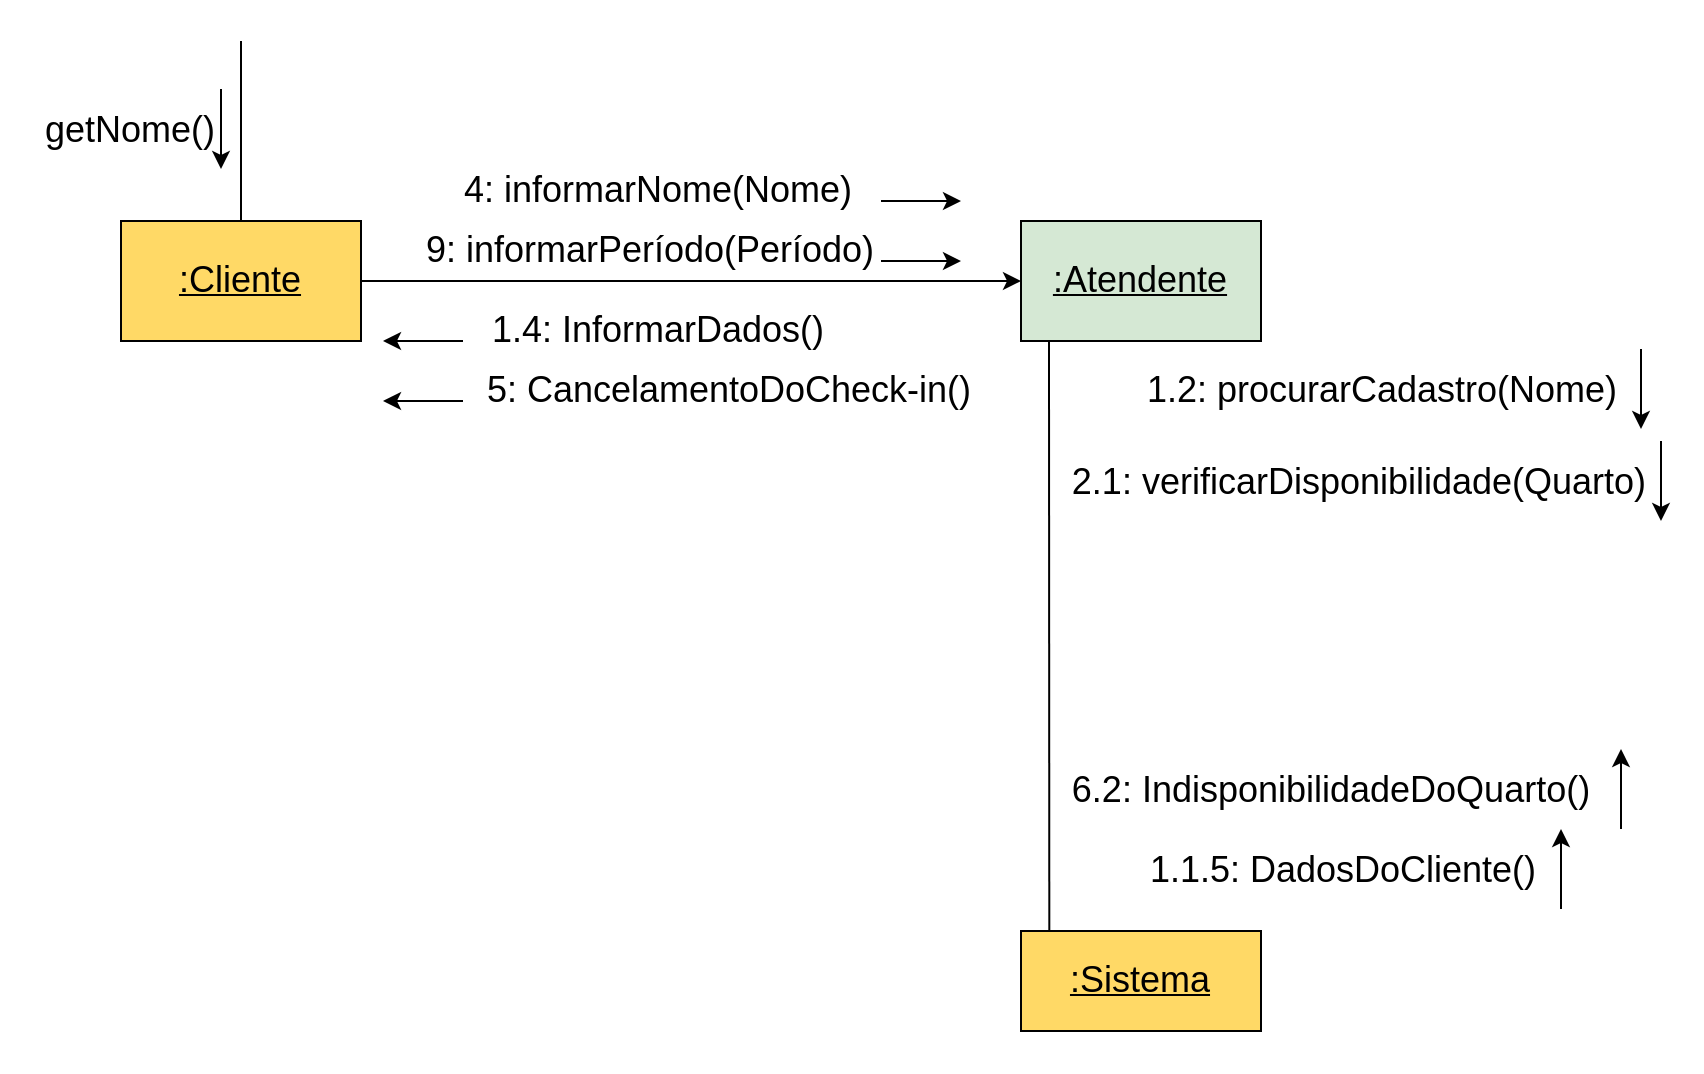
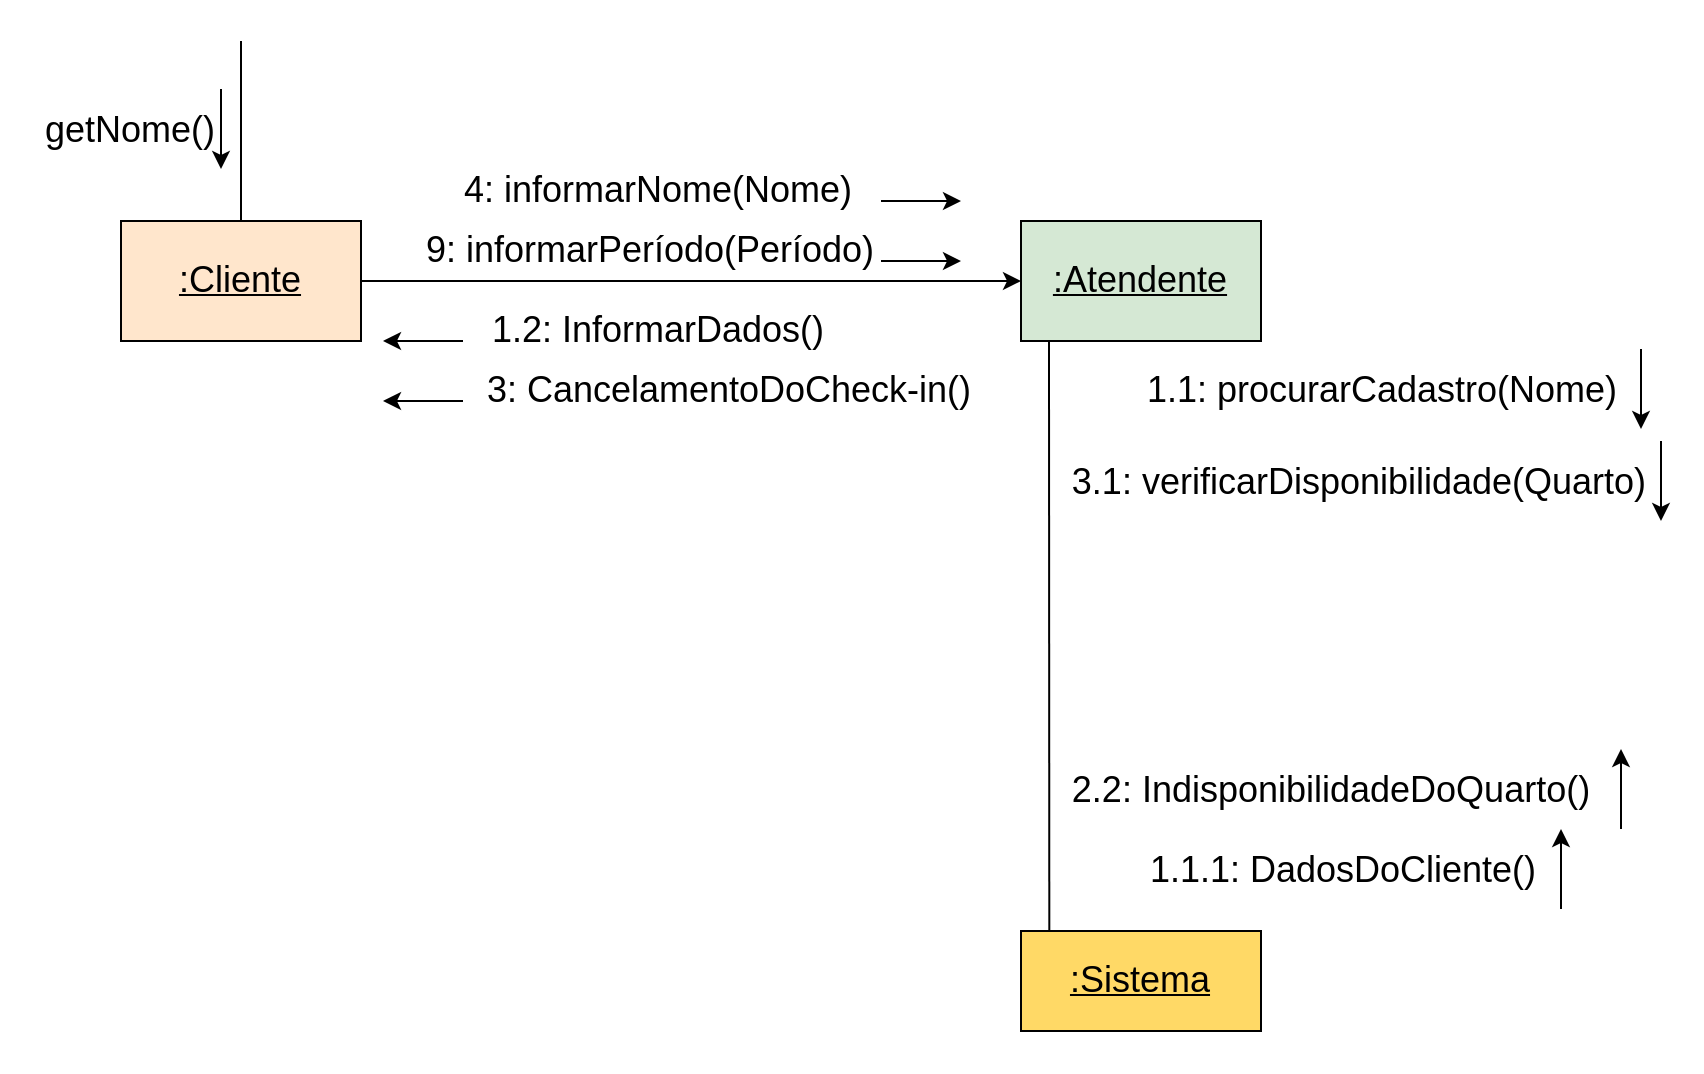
(241, 281) -> (241, 281)
(659, 331) -> (659, 331)
(730, 391) -> (730, 391)
(1383, 391) -> (1383, 391)
(1360, 483) -> (1360, 483)
(1332, 791) -> (1332, 791)
(1344, 871) -> (1344, 871)
